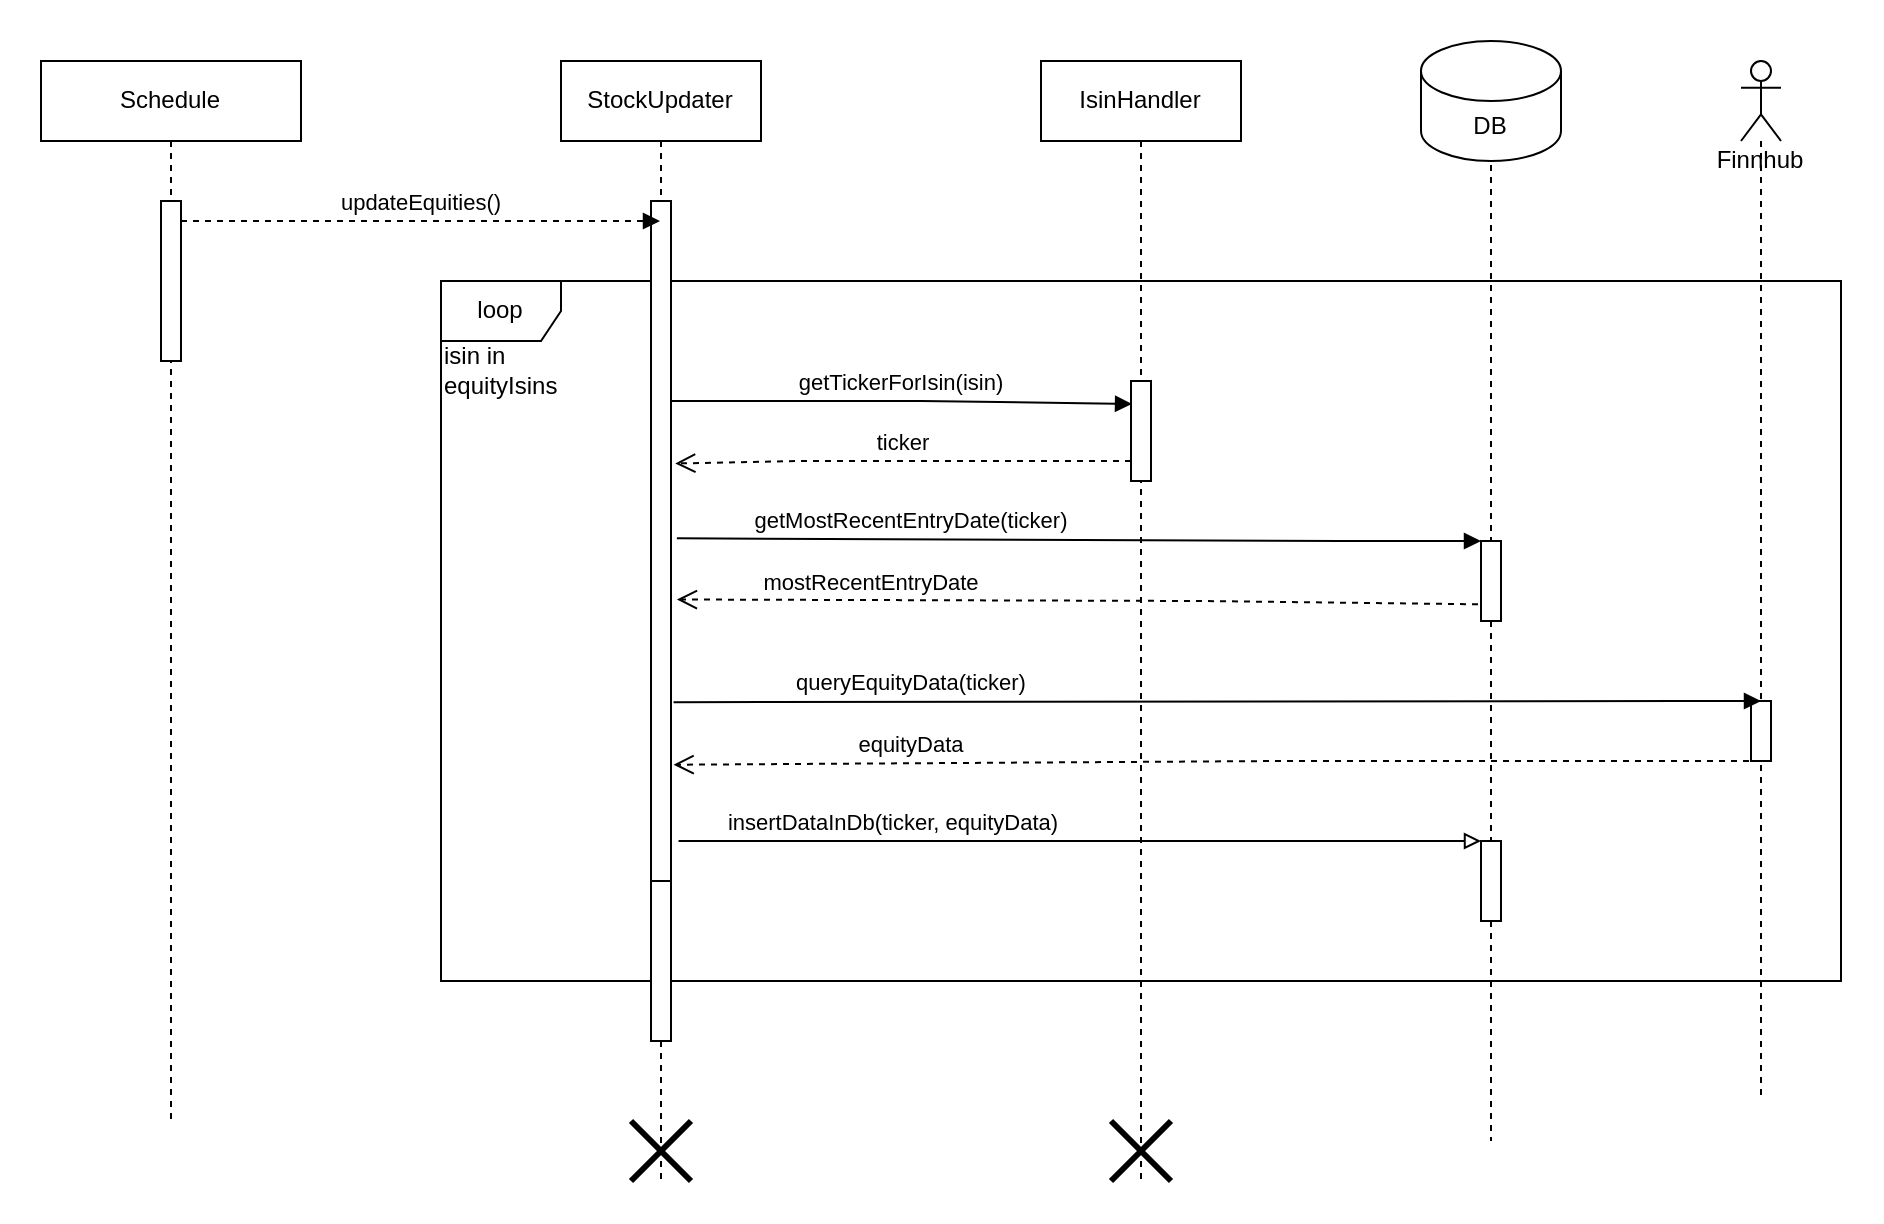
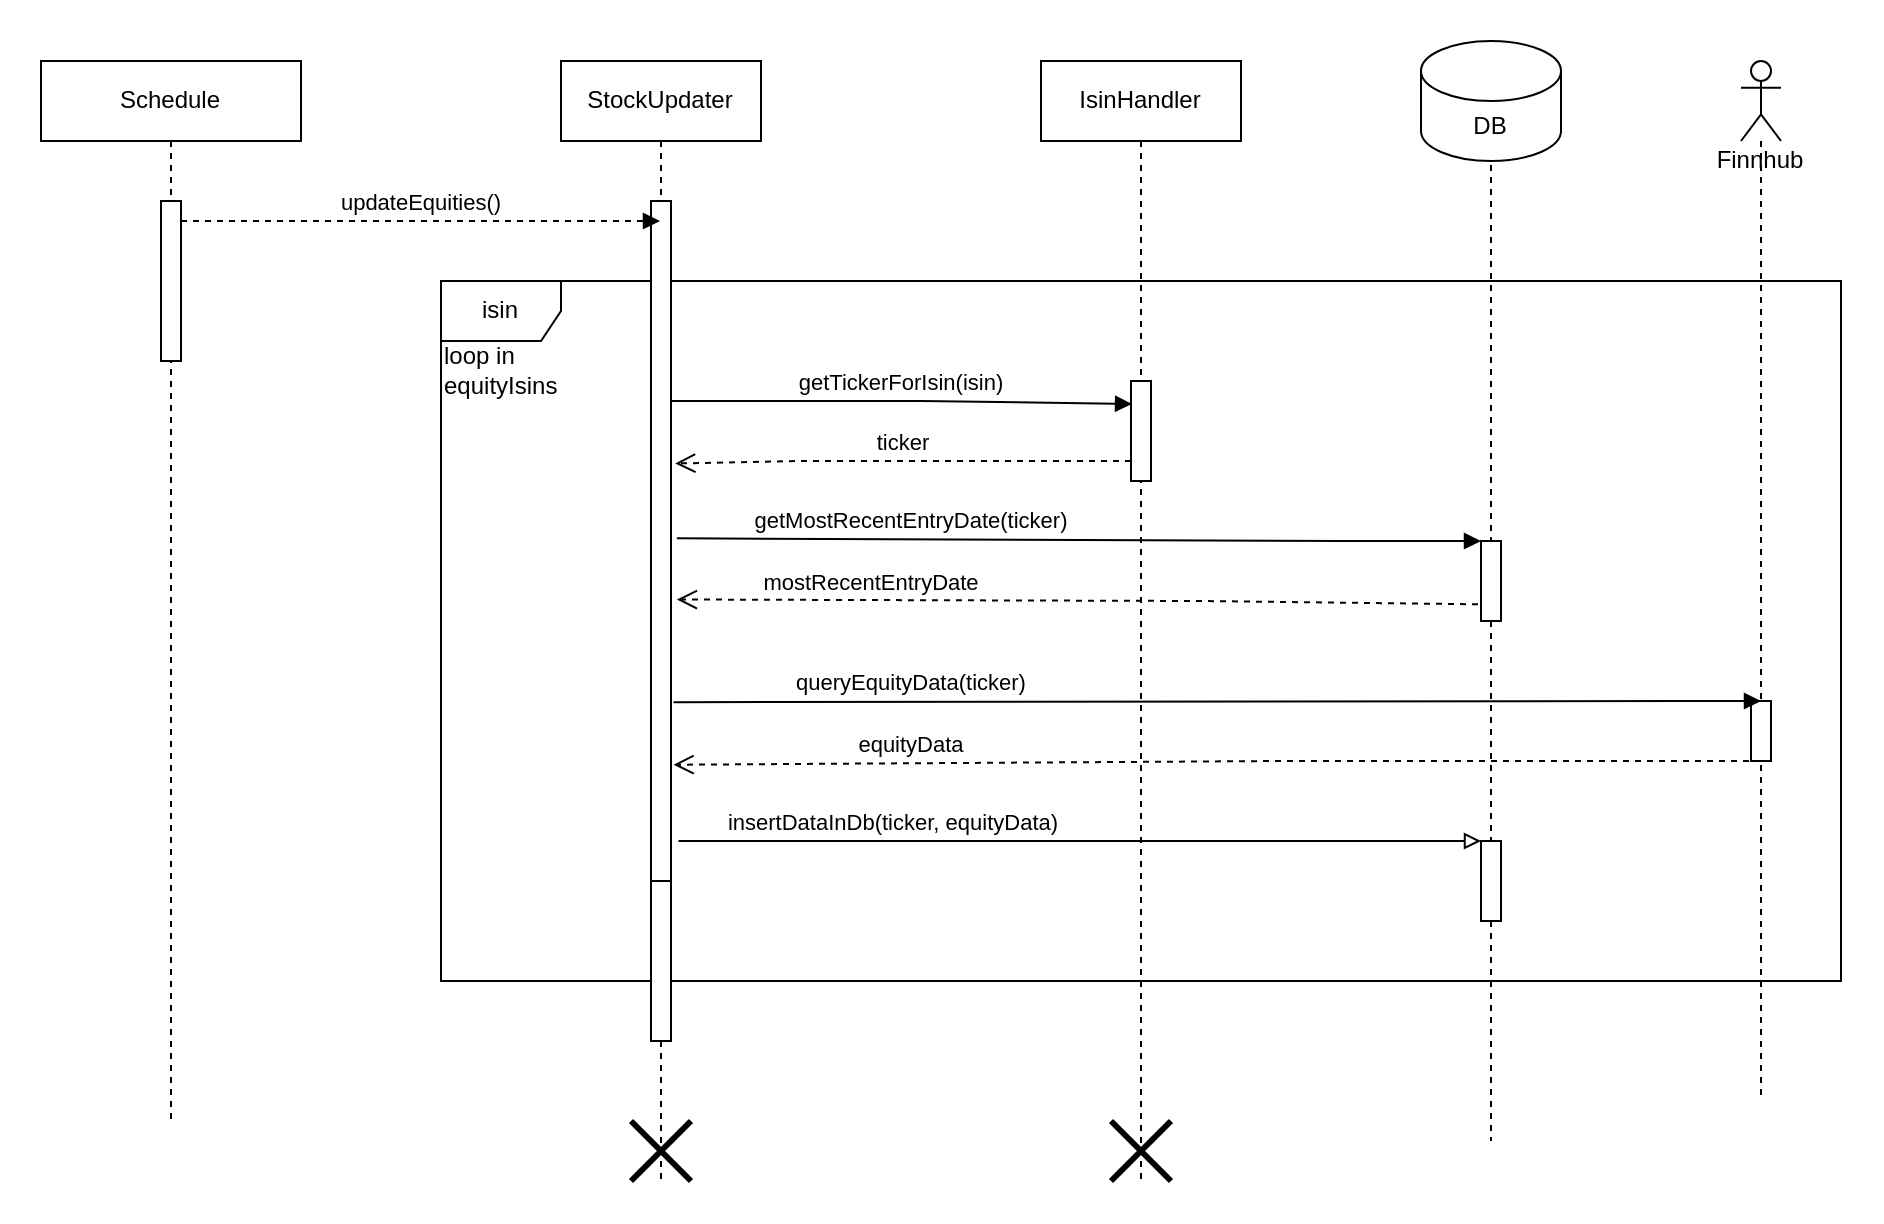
(501, 311) -> (501, 311)
(513, 371) -> (513, 371)
